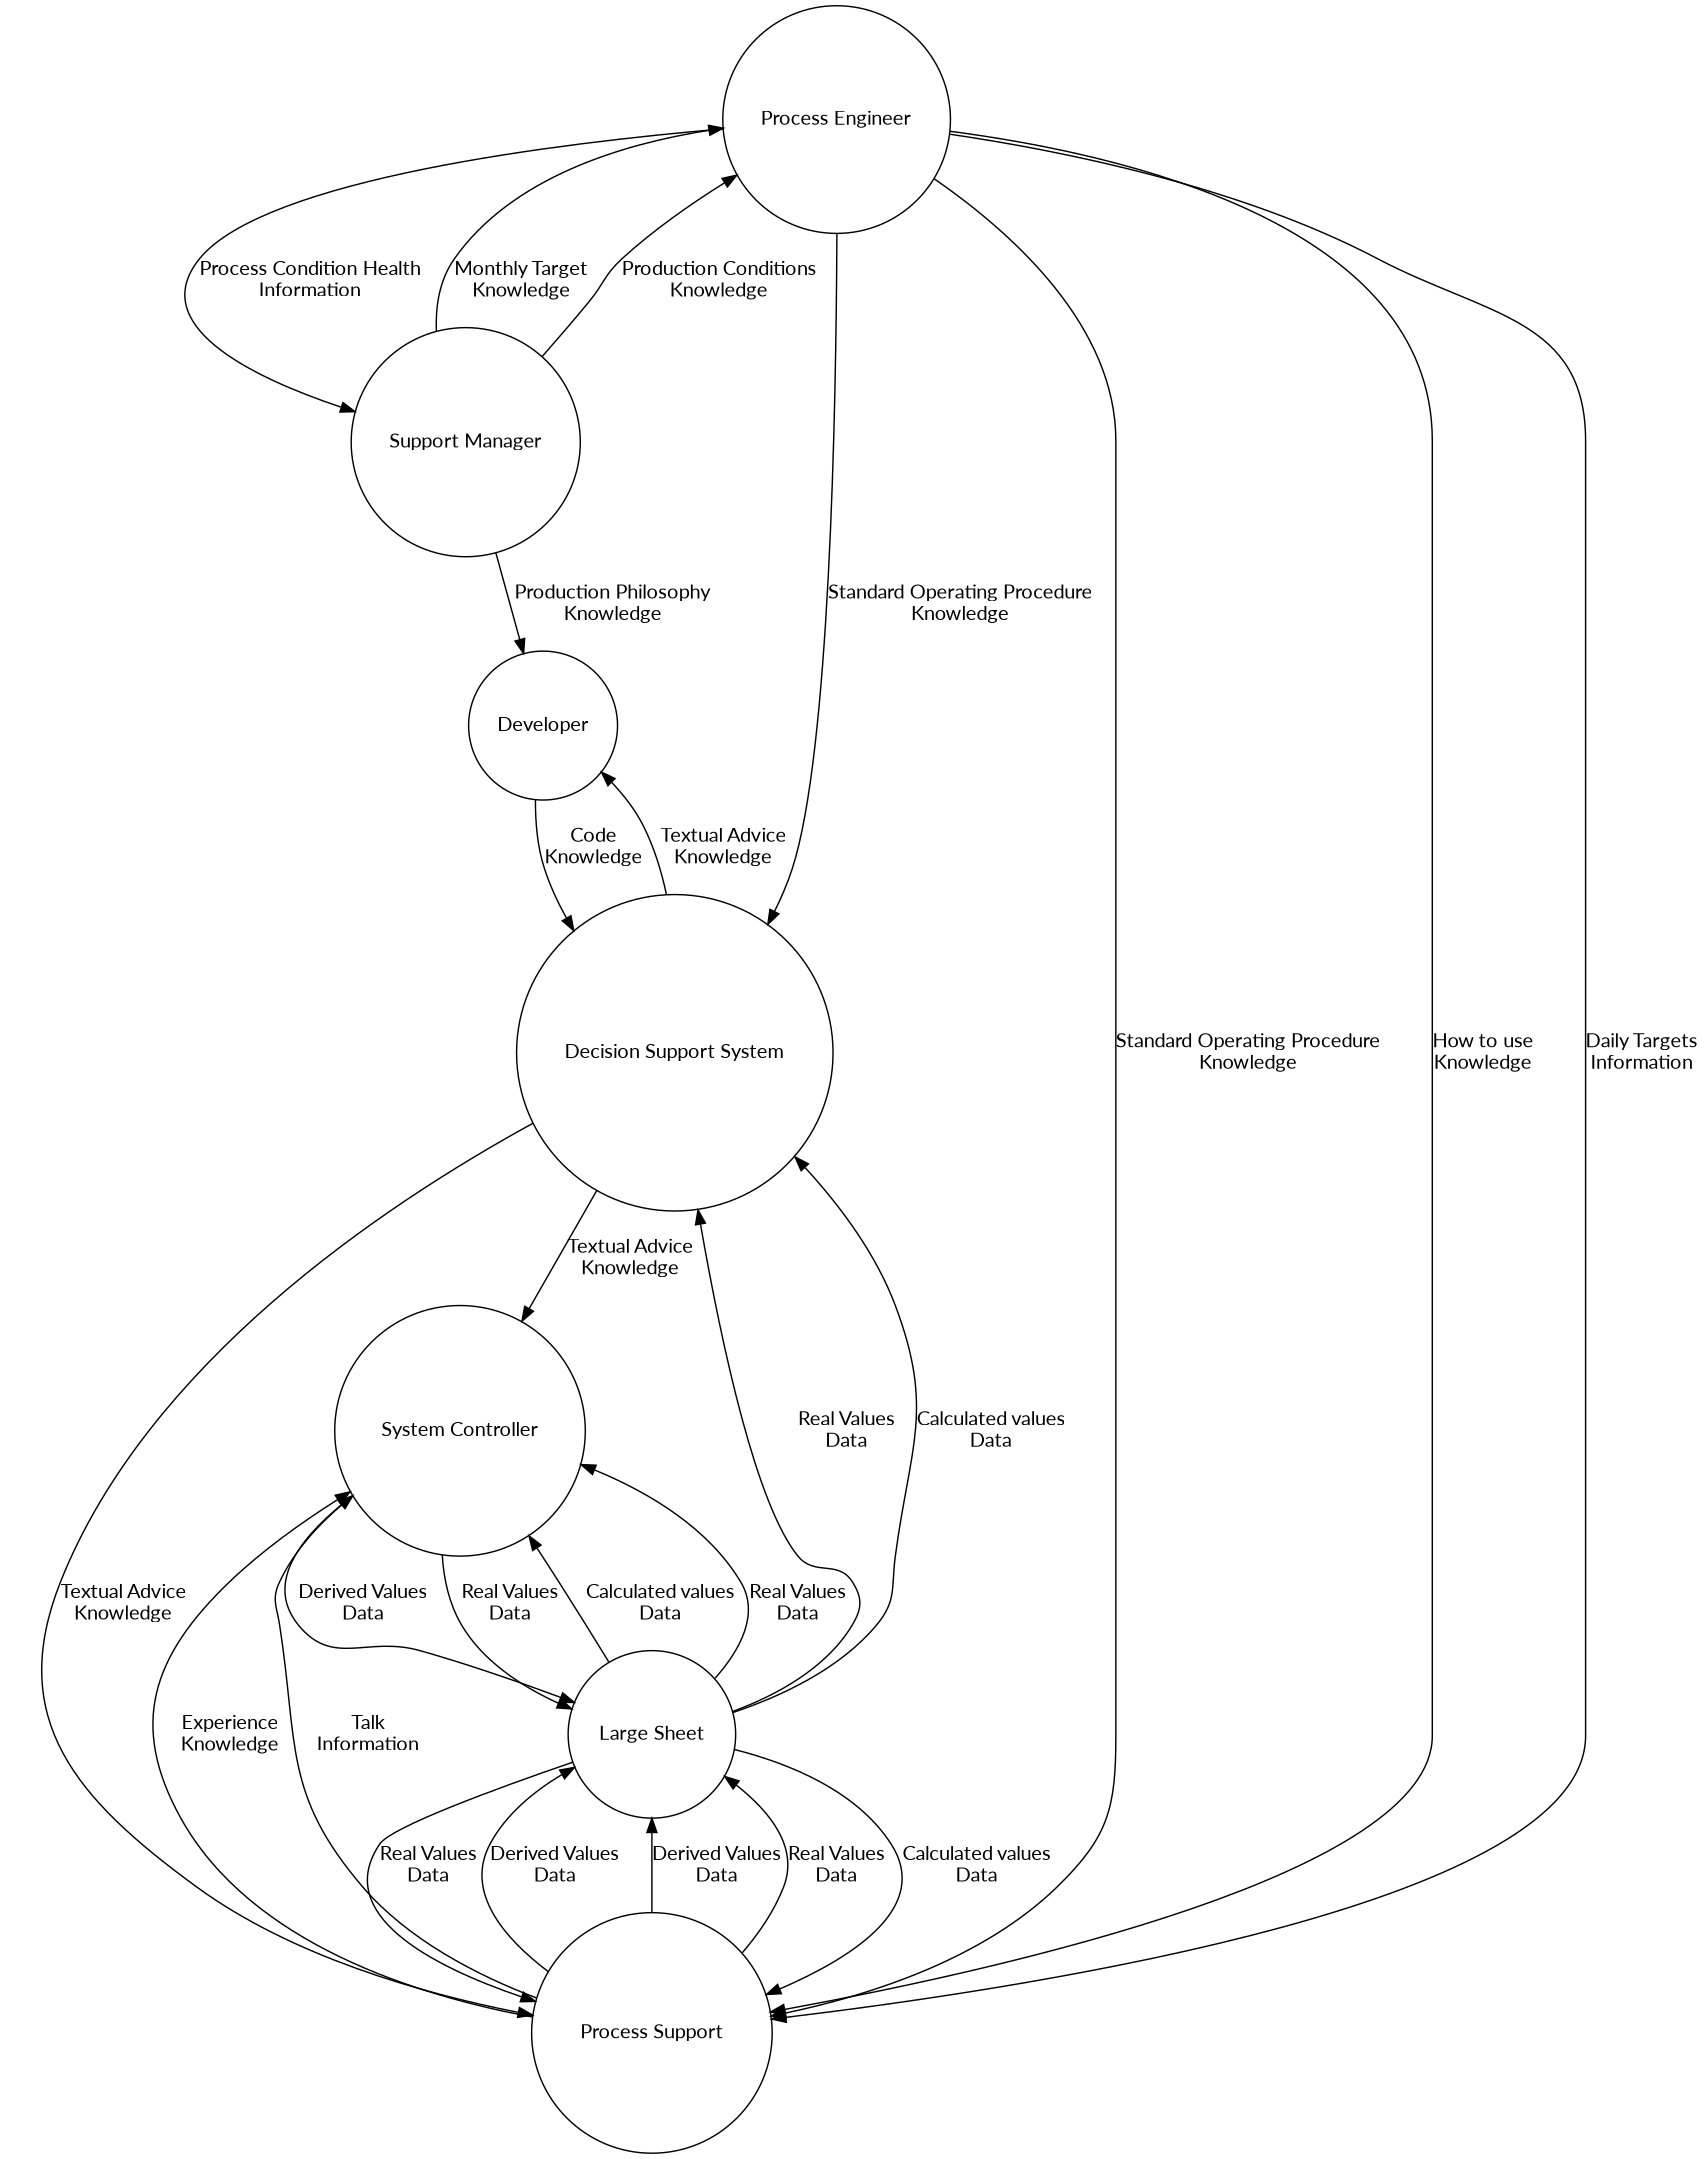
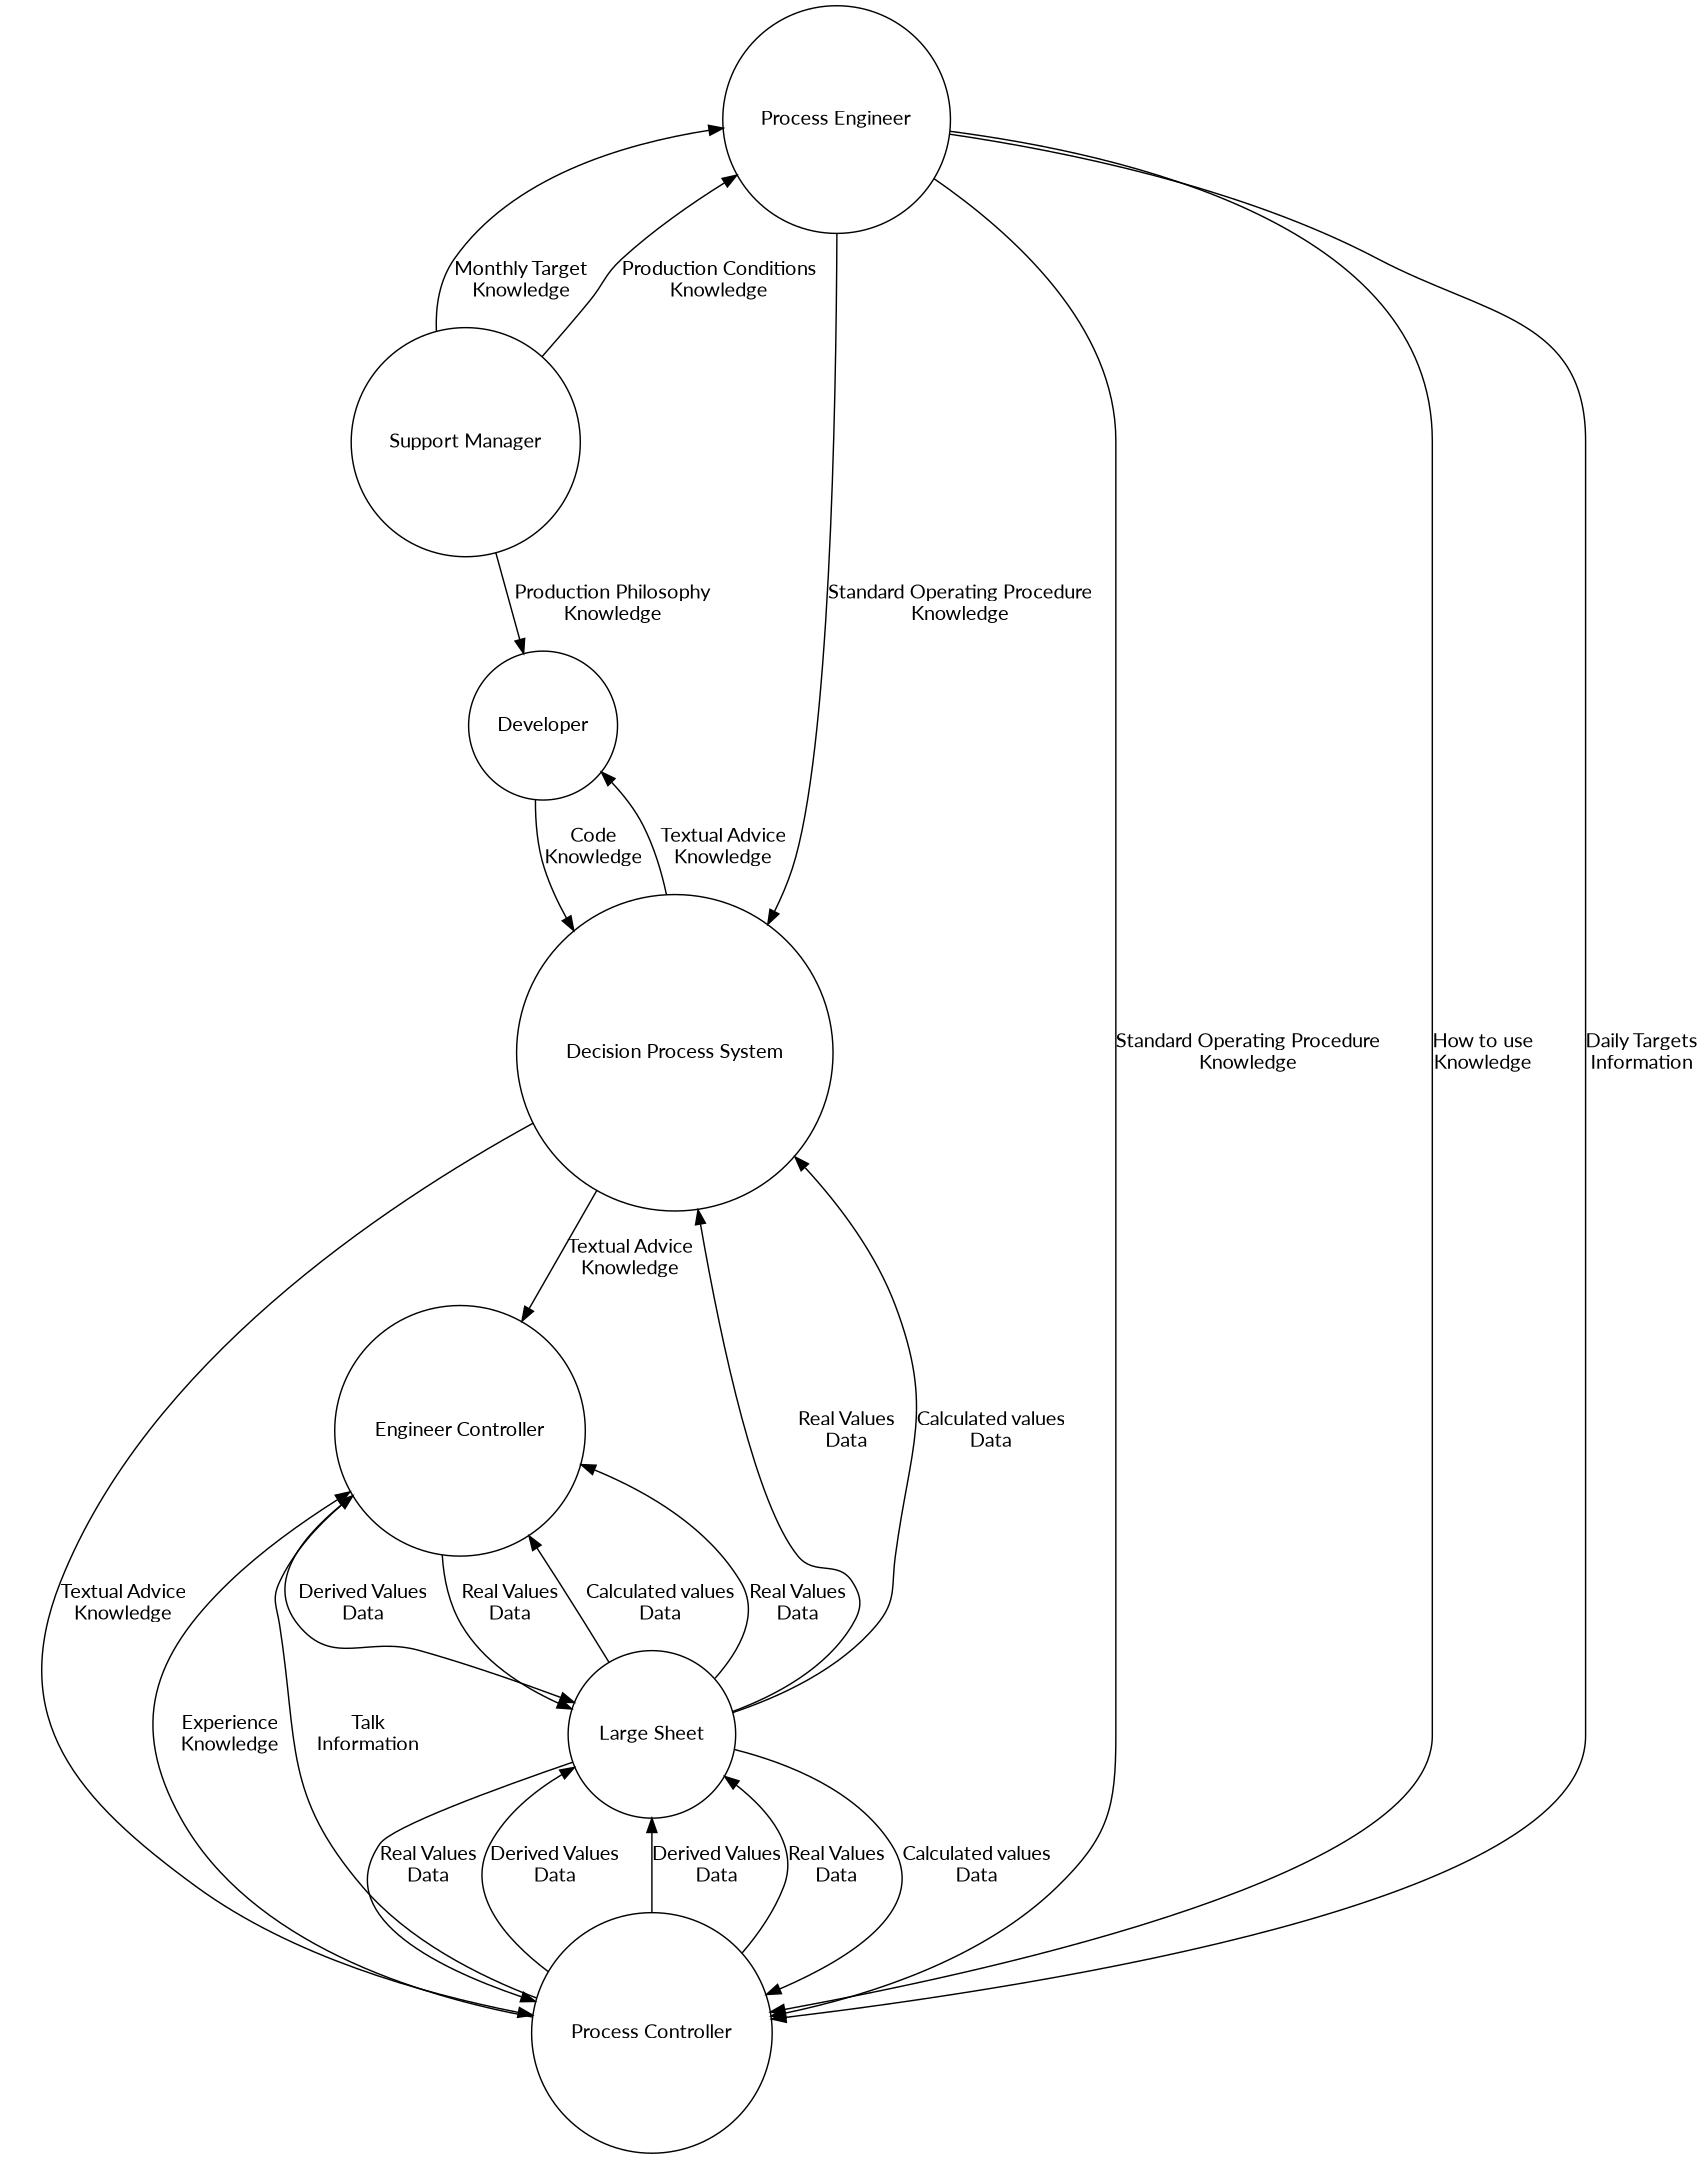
(335, 191) -> none
(675, 1053) -> (675, 1053)
(460, 1431) -> (460, 1431)
(652, 2033) -> (652, 2033)
